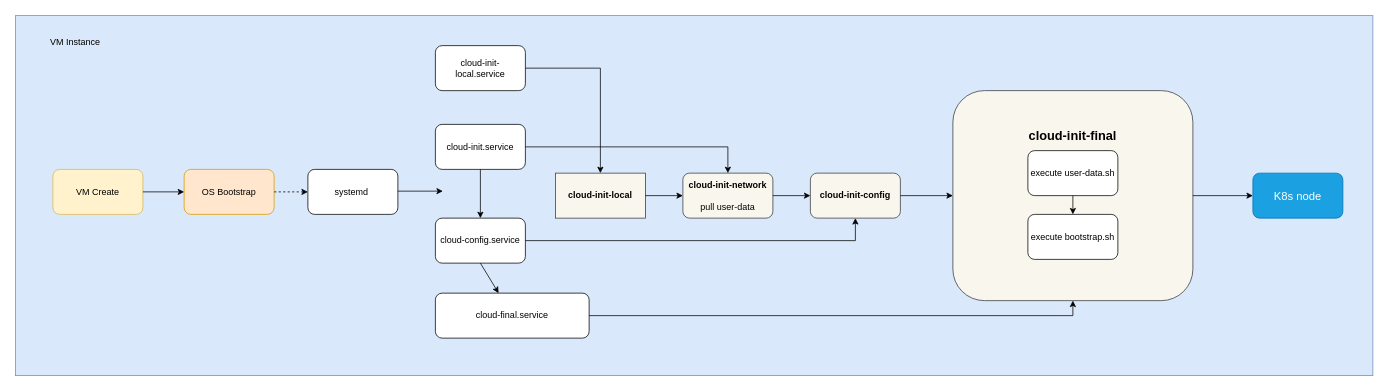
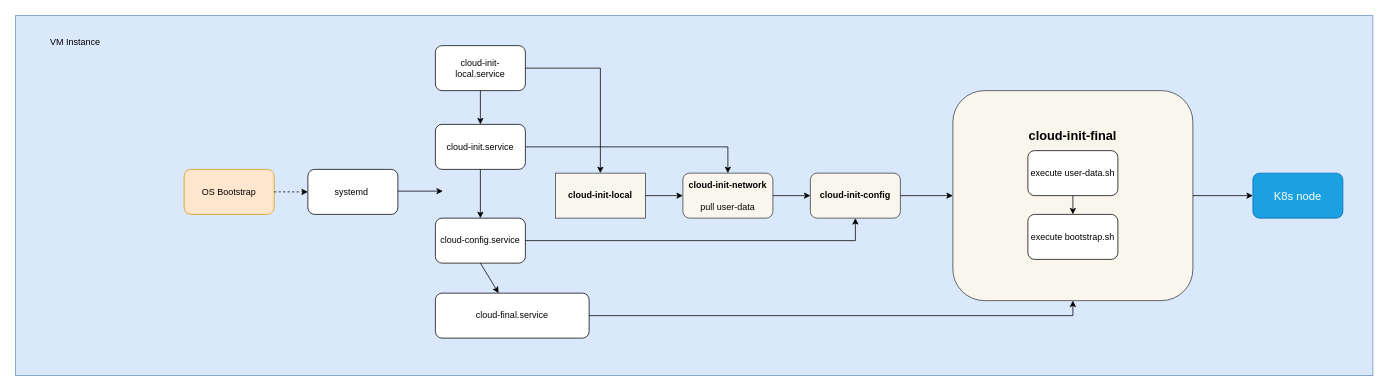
none -> (480, 105)
(98, 192) -> none
(177, 192) -> none
